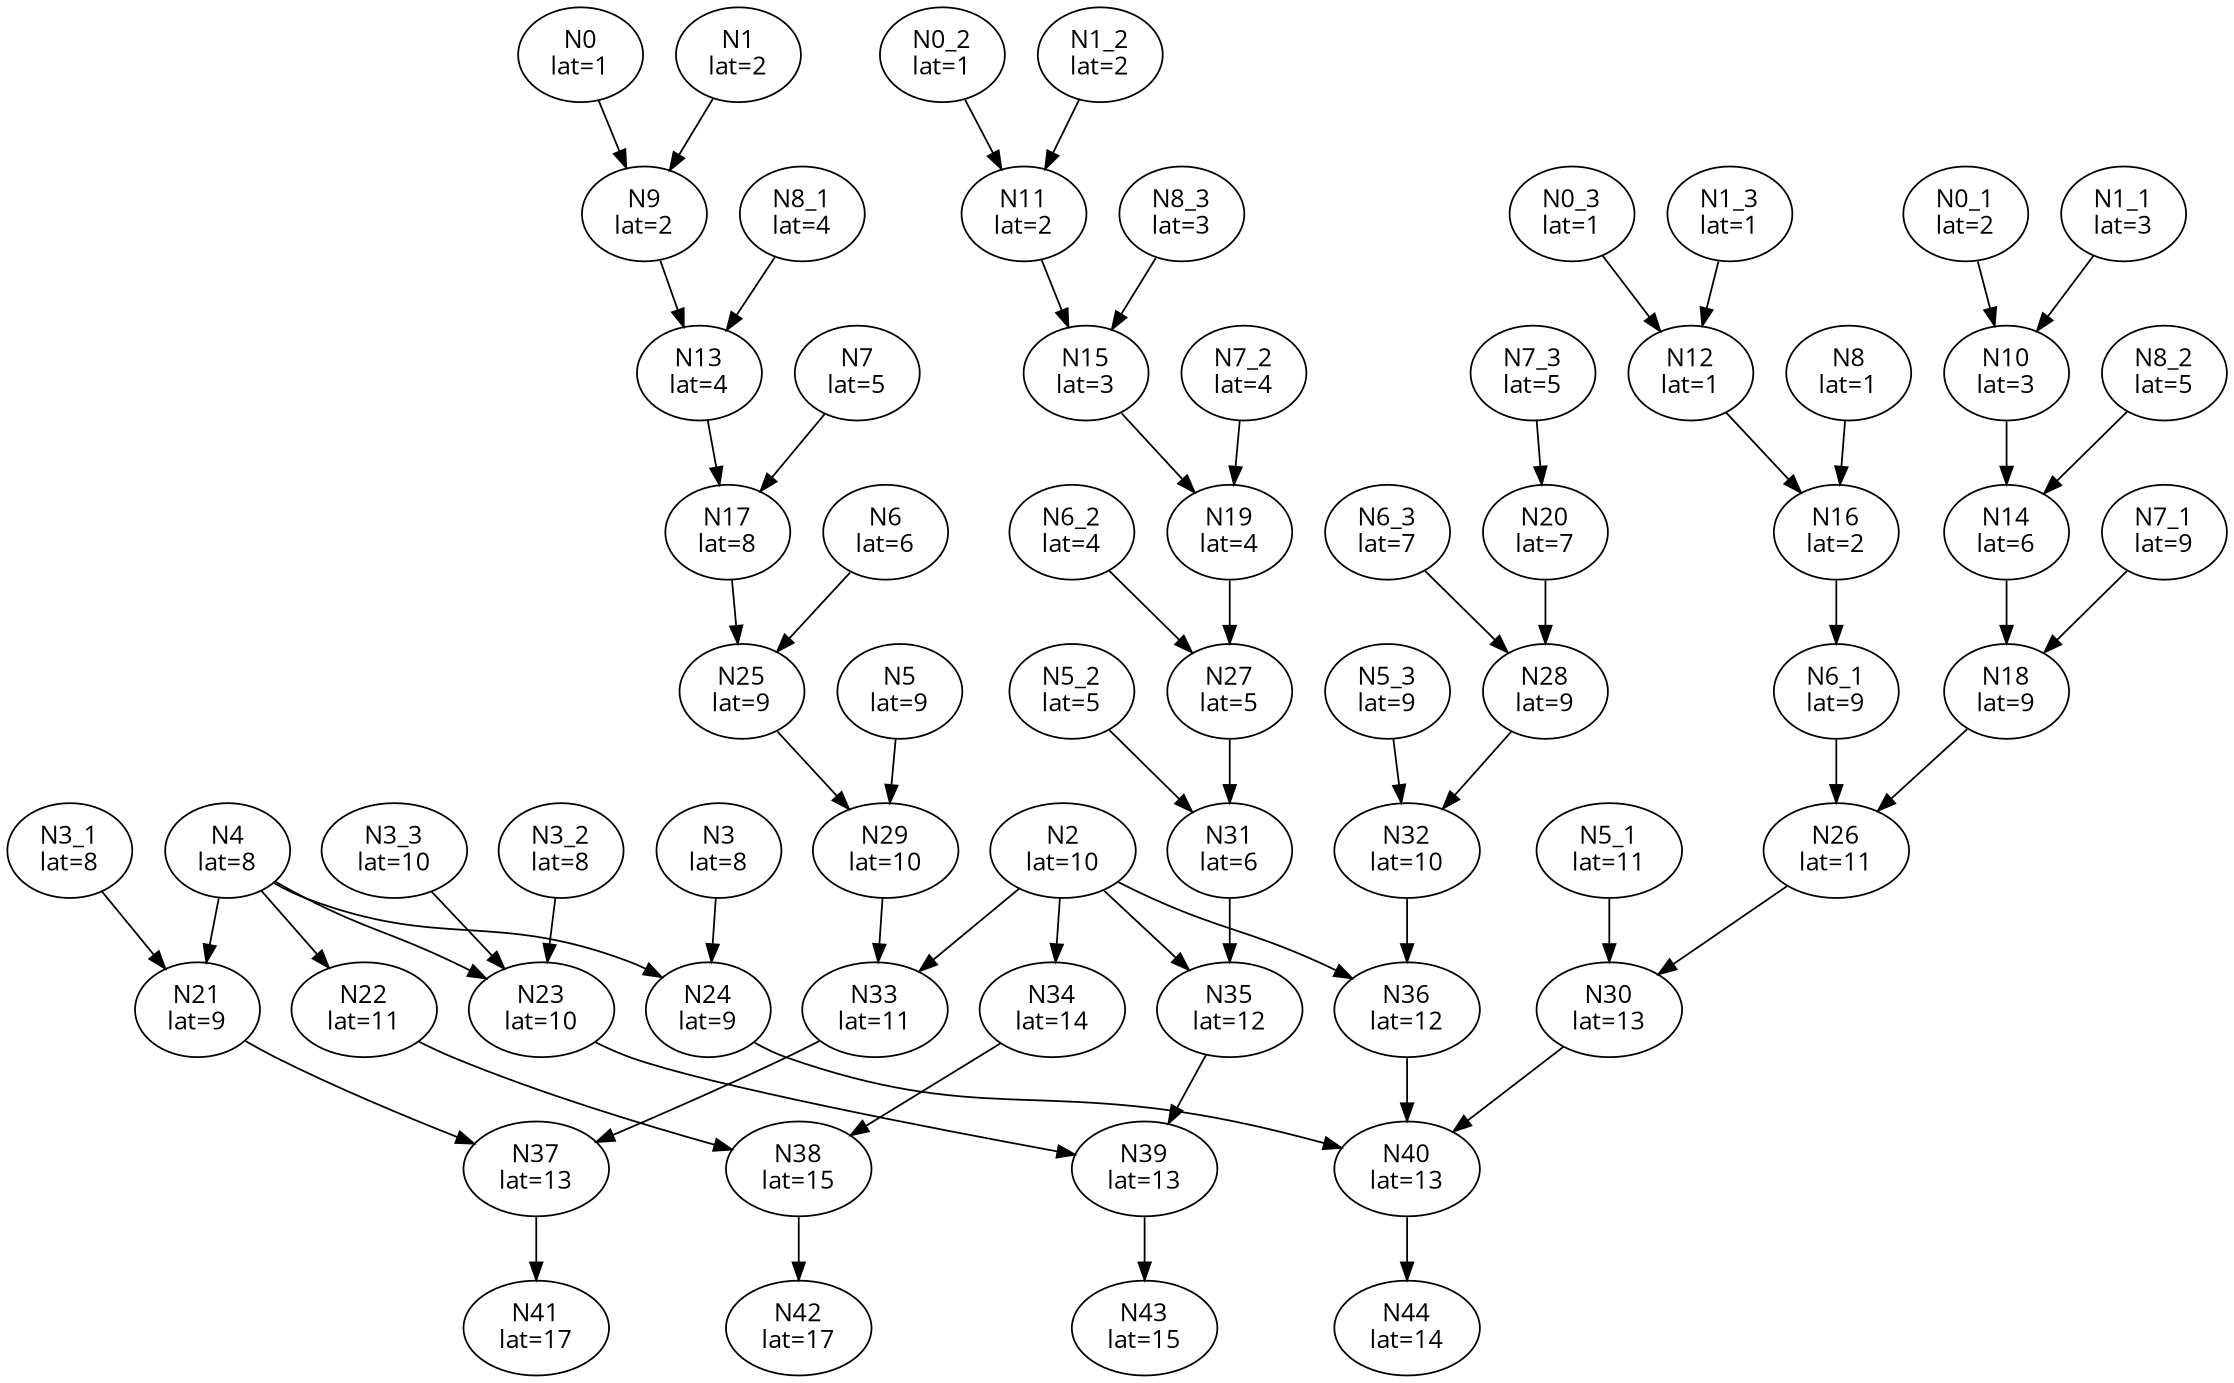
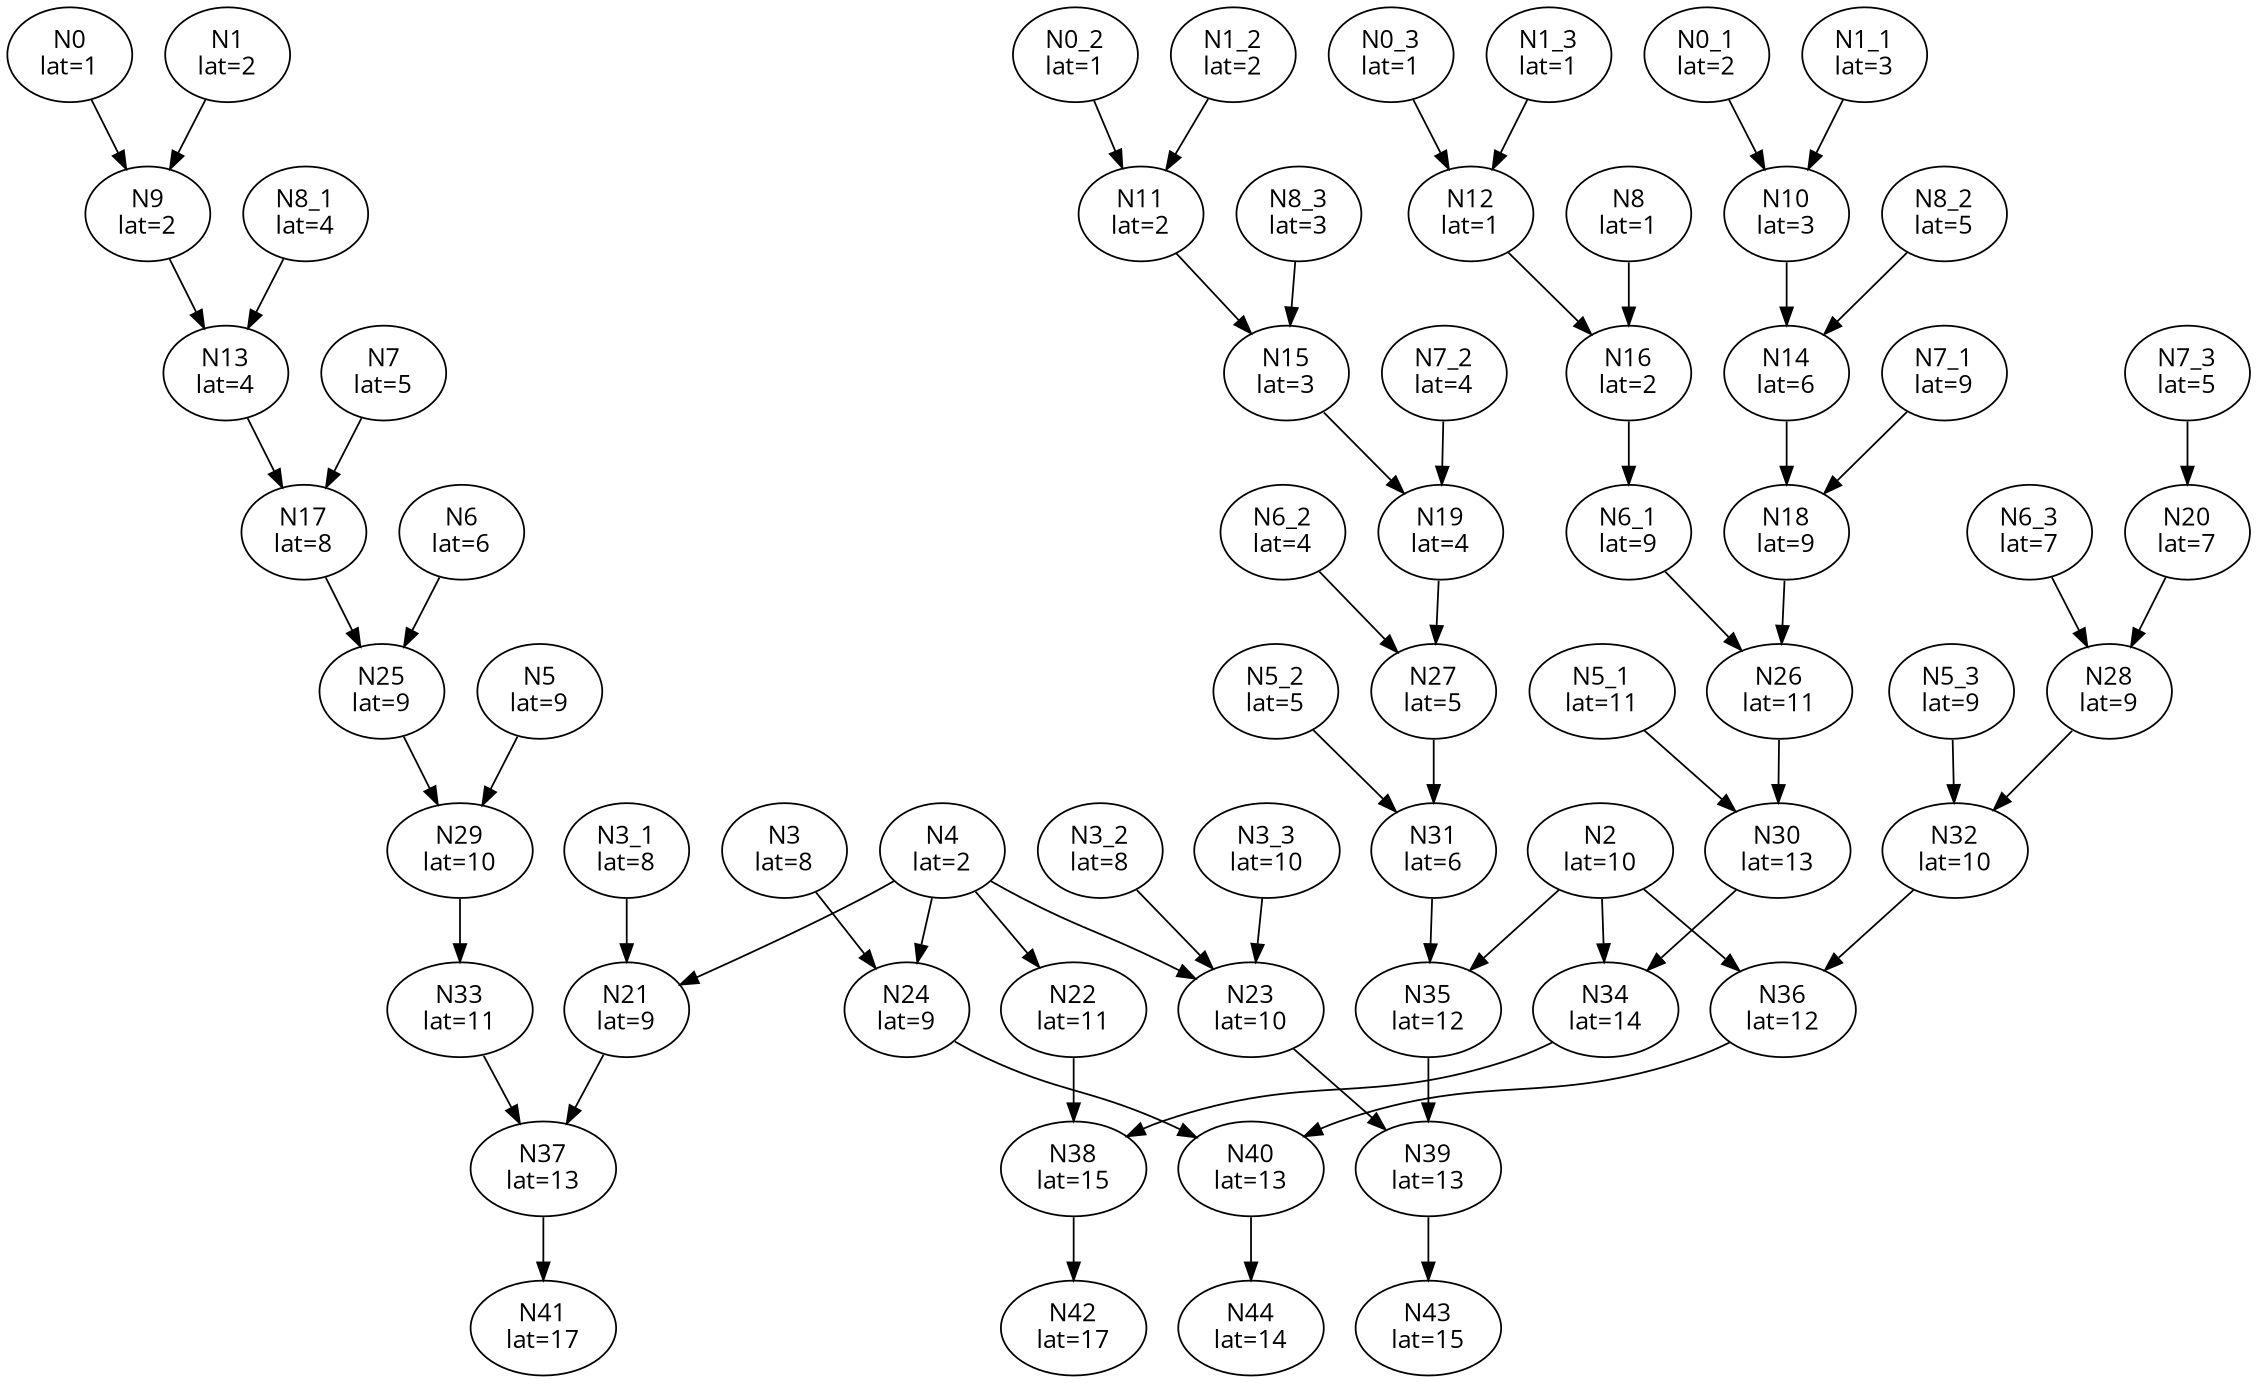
(228, 851) -> (942, 851)
(976, 924) -> none
(1516, 1084) -> (1701, 922)
